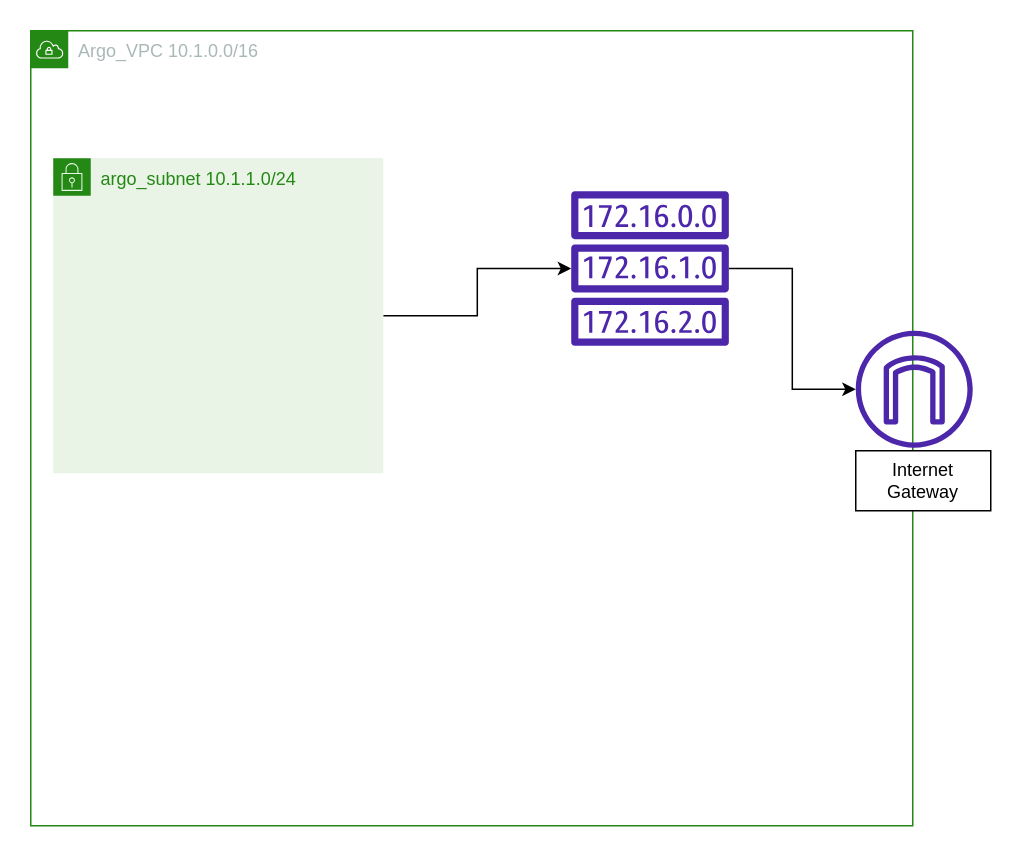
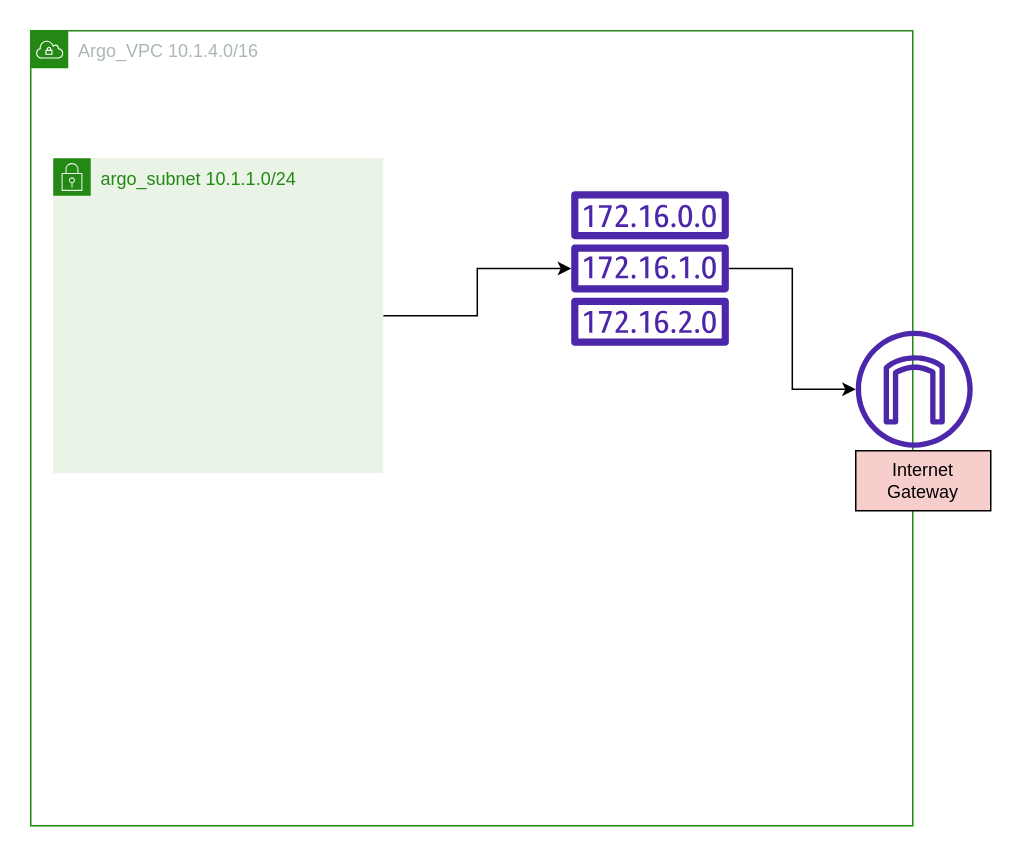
(170, 52) -> (170, 52)
(923, 481) -> (923, 481)
